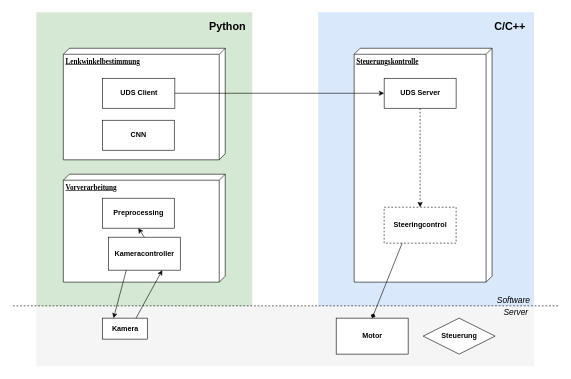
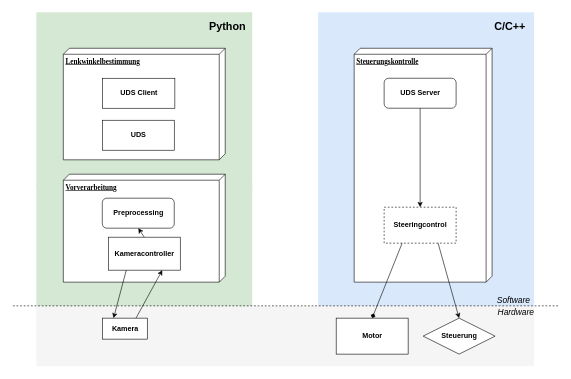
(378, 93) -> none
(420, 93) -> (420, 93)
(139, 135) -> (139, 135)
(420, 155) -> (420, 155)
(138, 213) -> (138, 213)
none -> (448, 279)
(516, 312) -> (516, 312)
